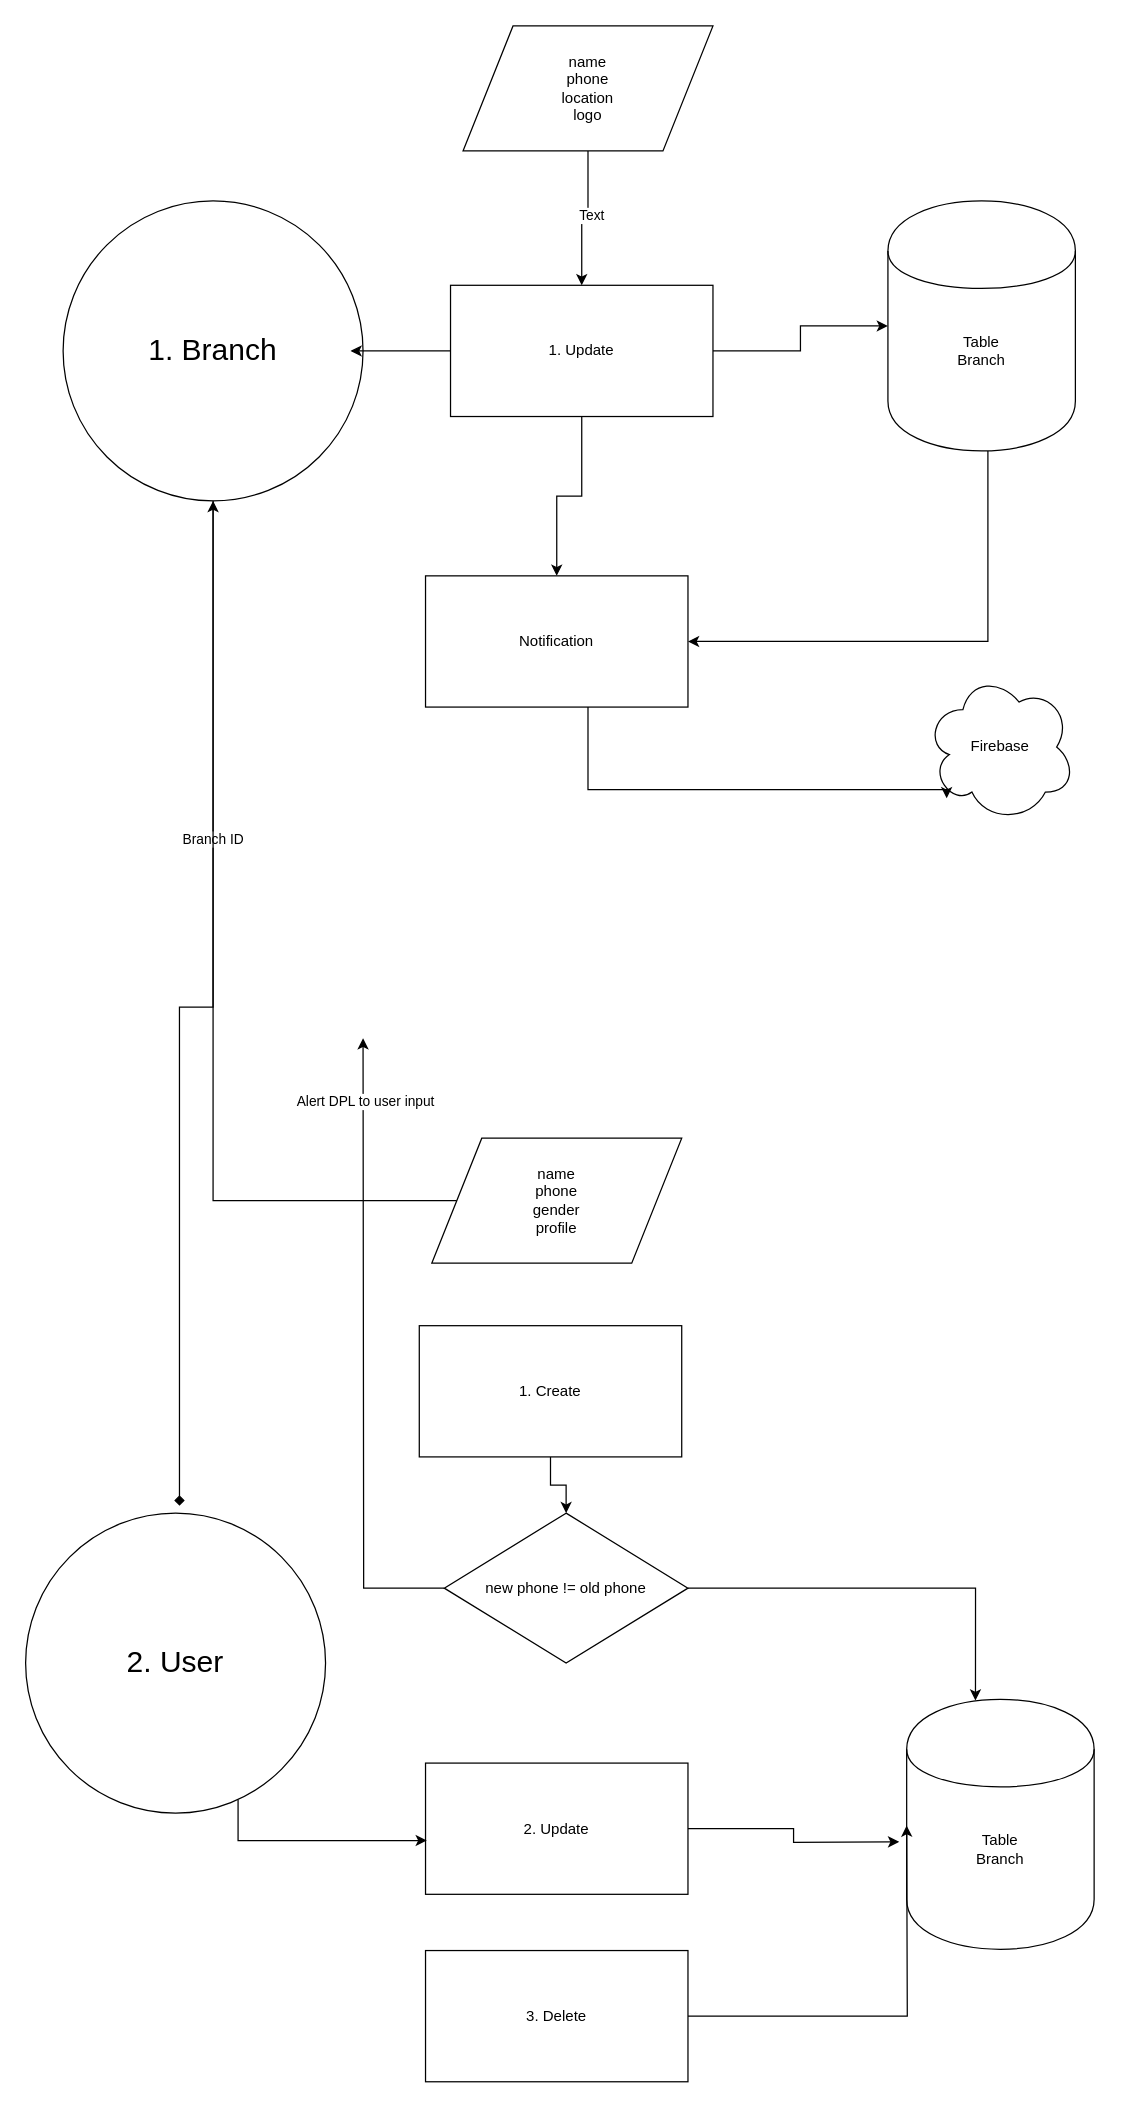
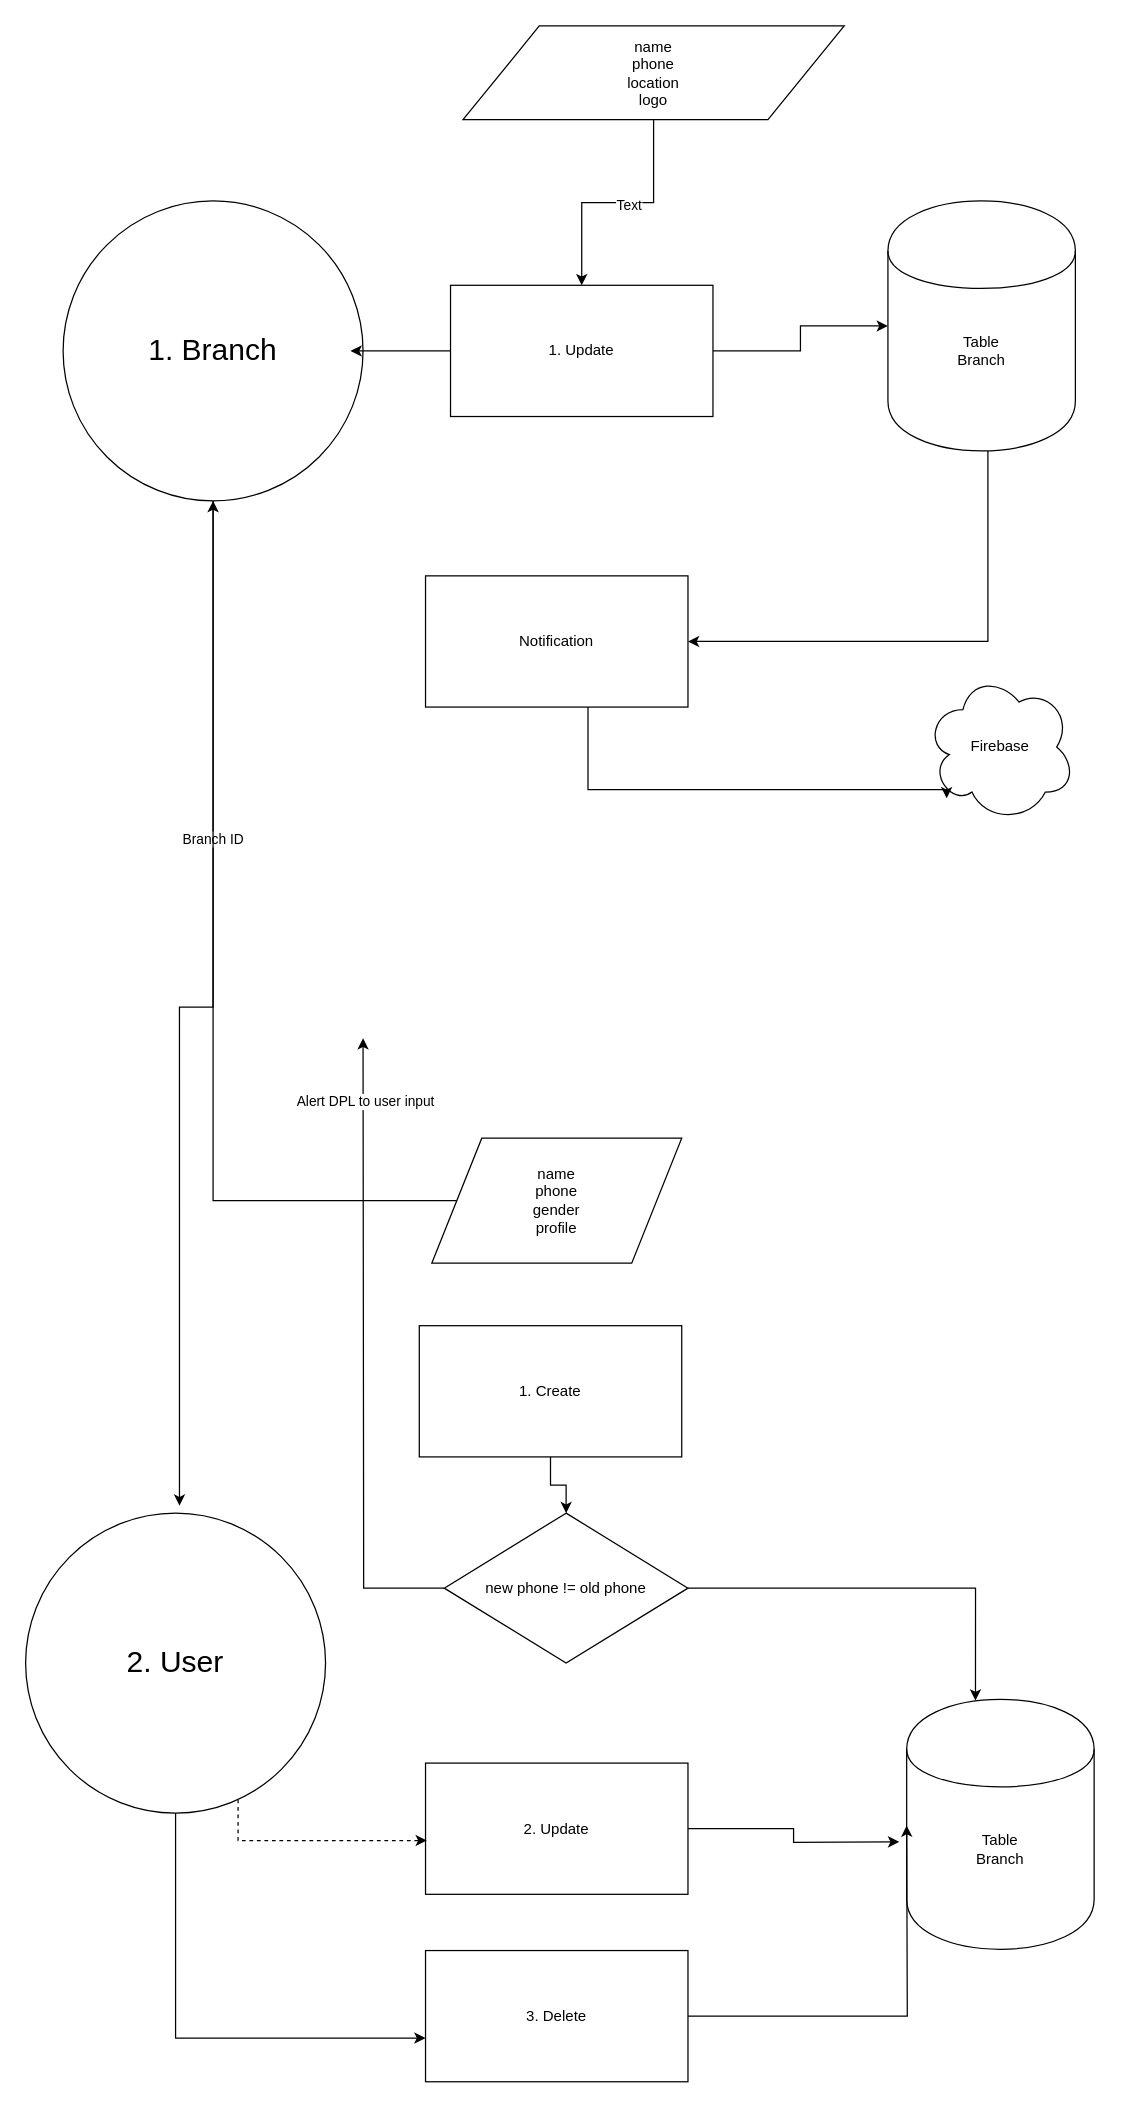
(588, 88) -> (654, 73)
(574, 496) -> none
(180, 1494) -> (180, 1495)
(306, 1841) -> (306, 1841)
none -> (184, 2038)
